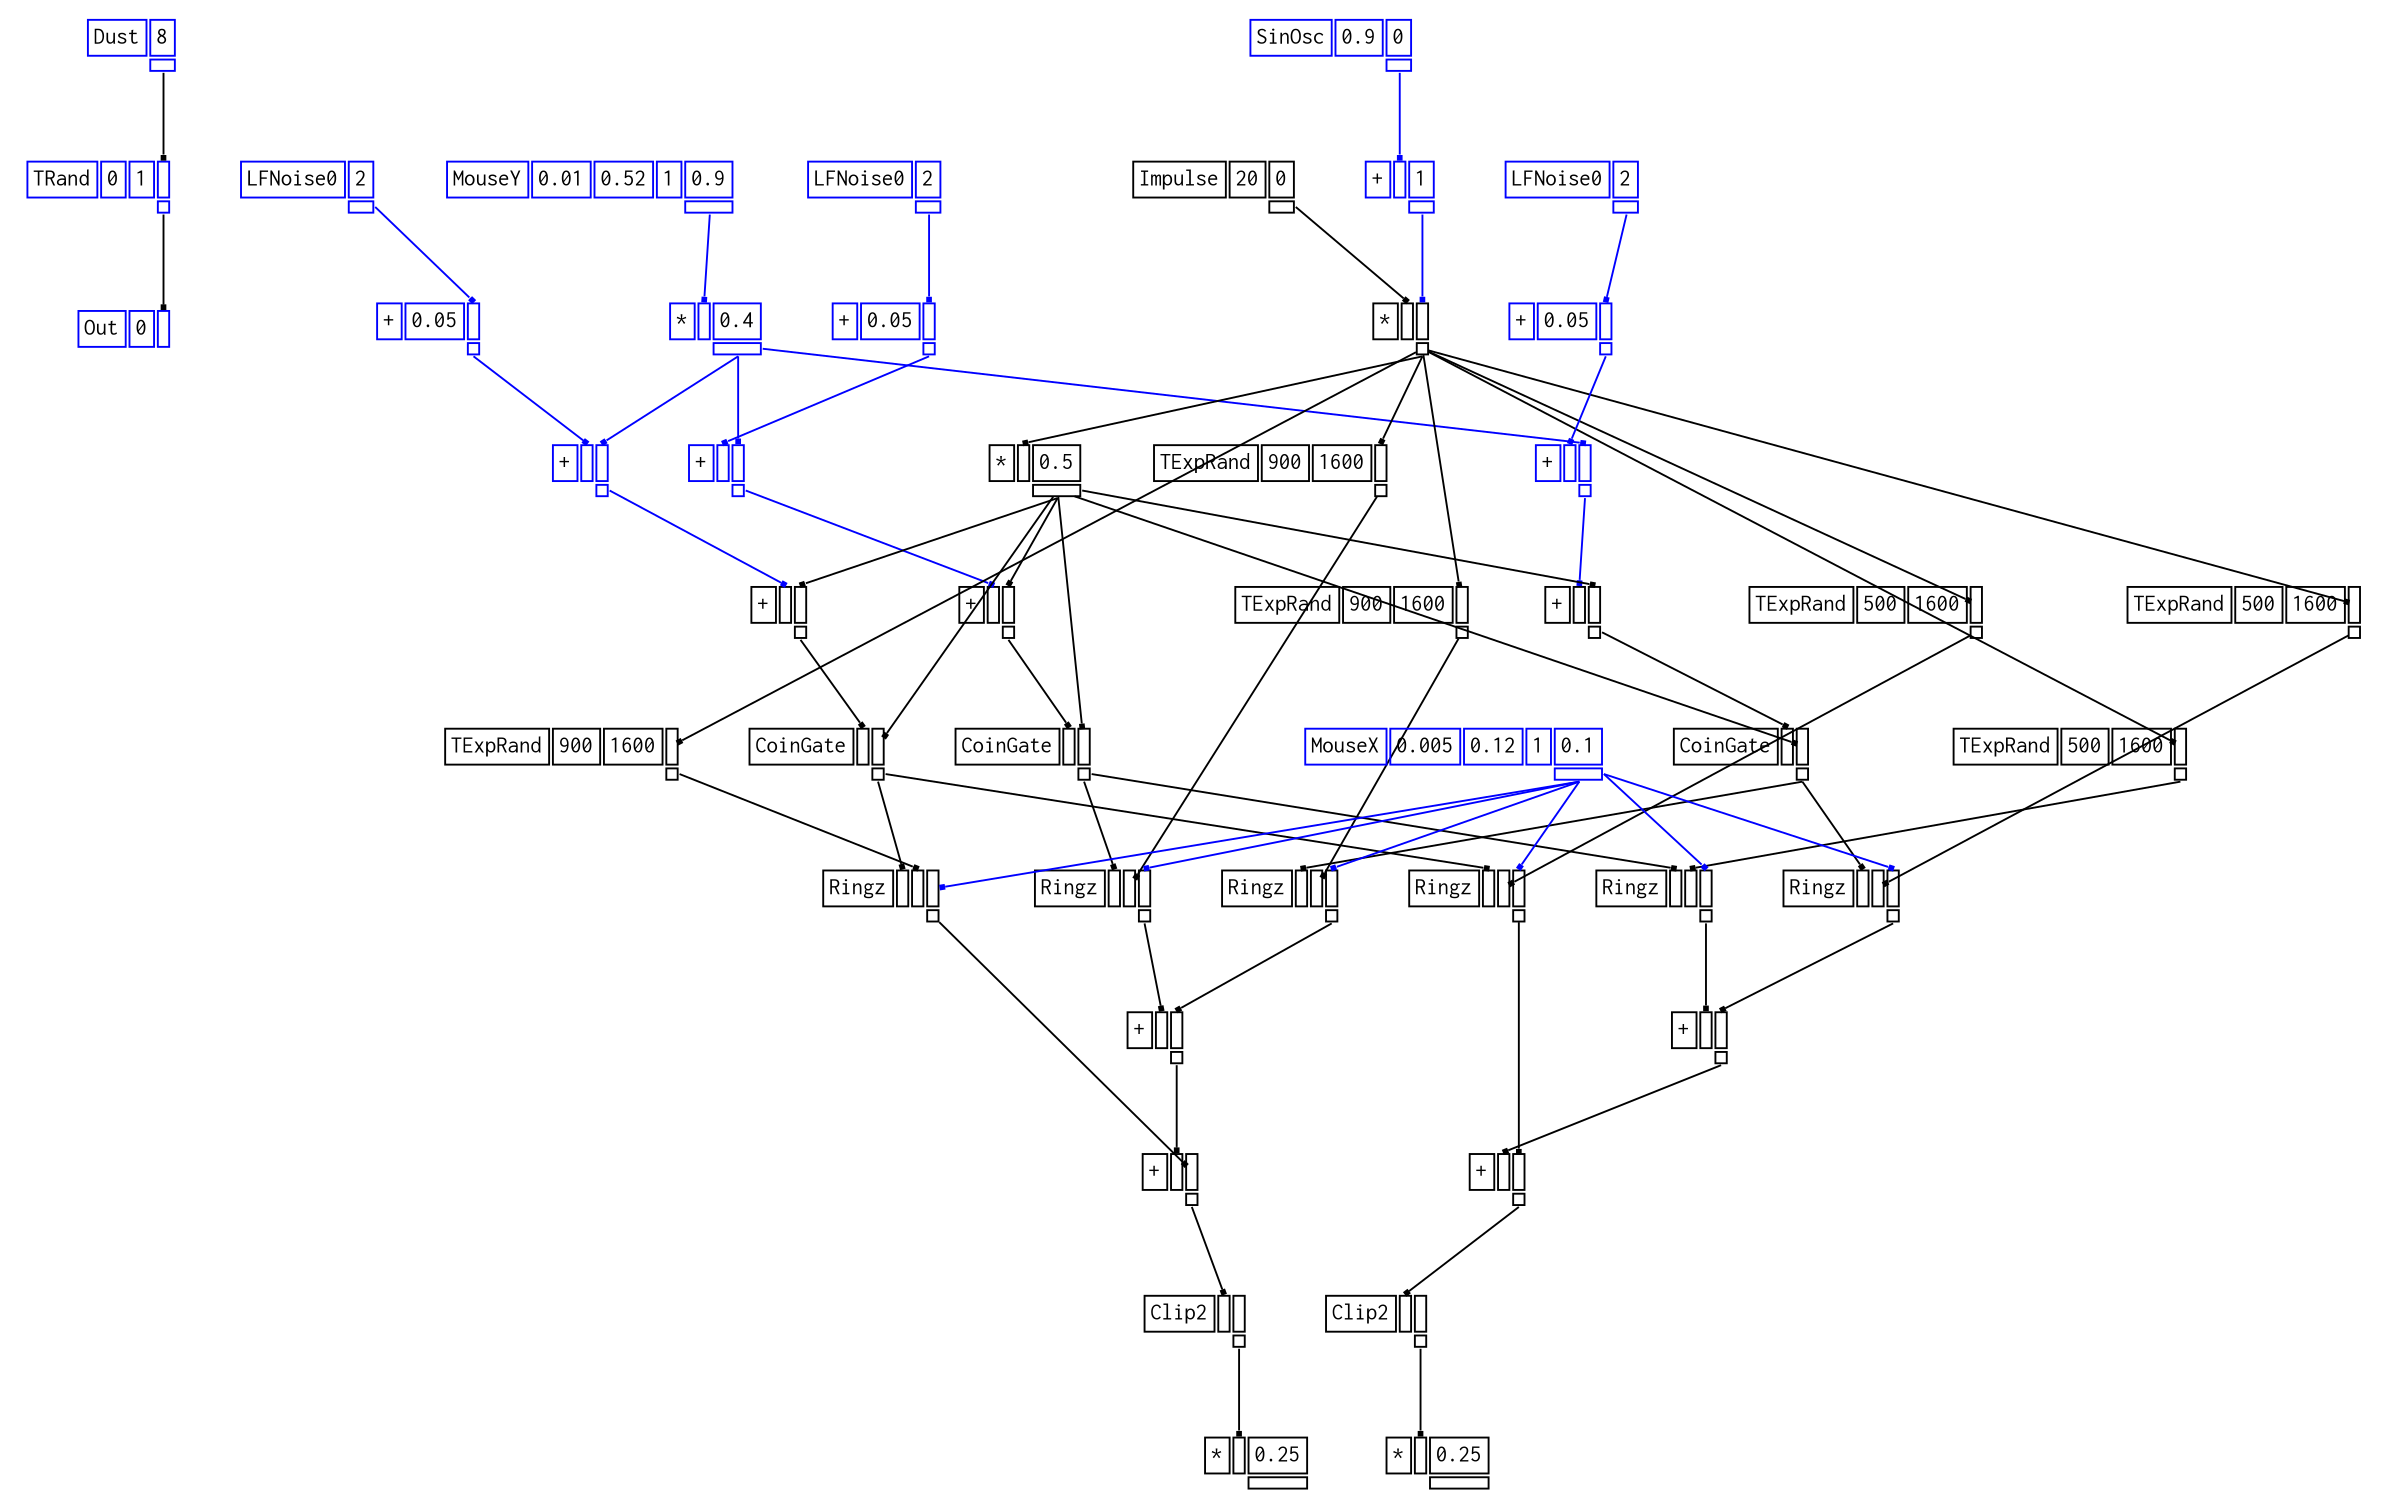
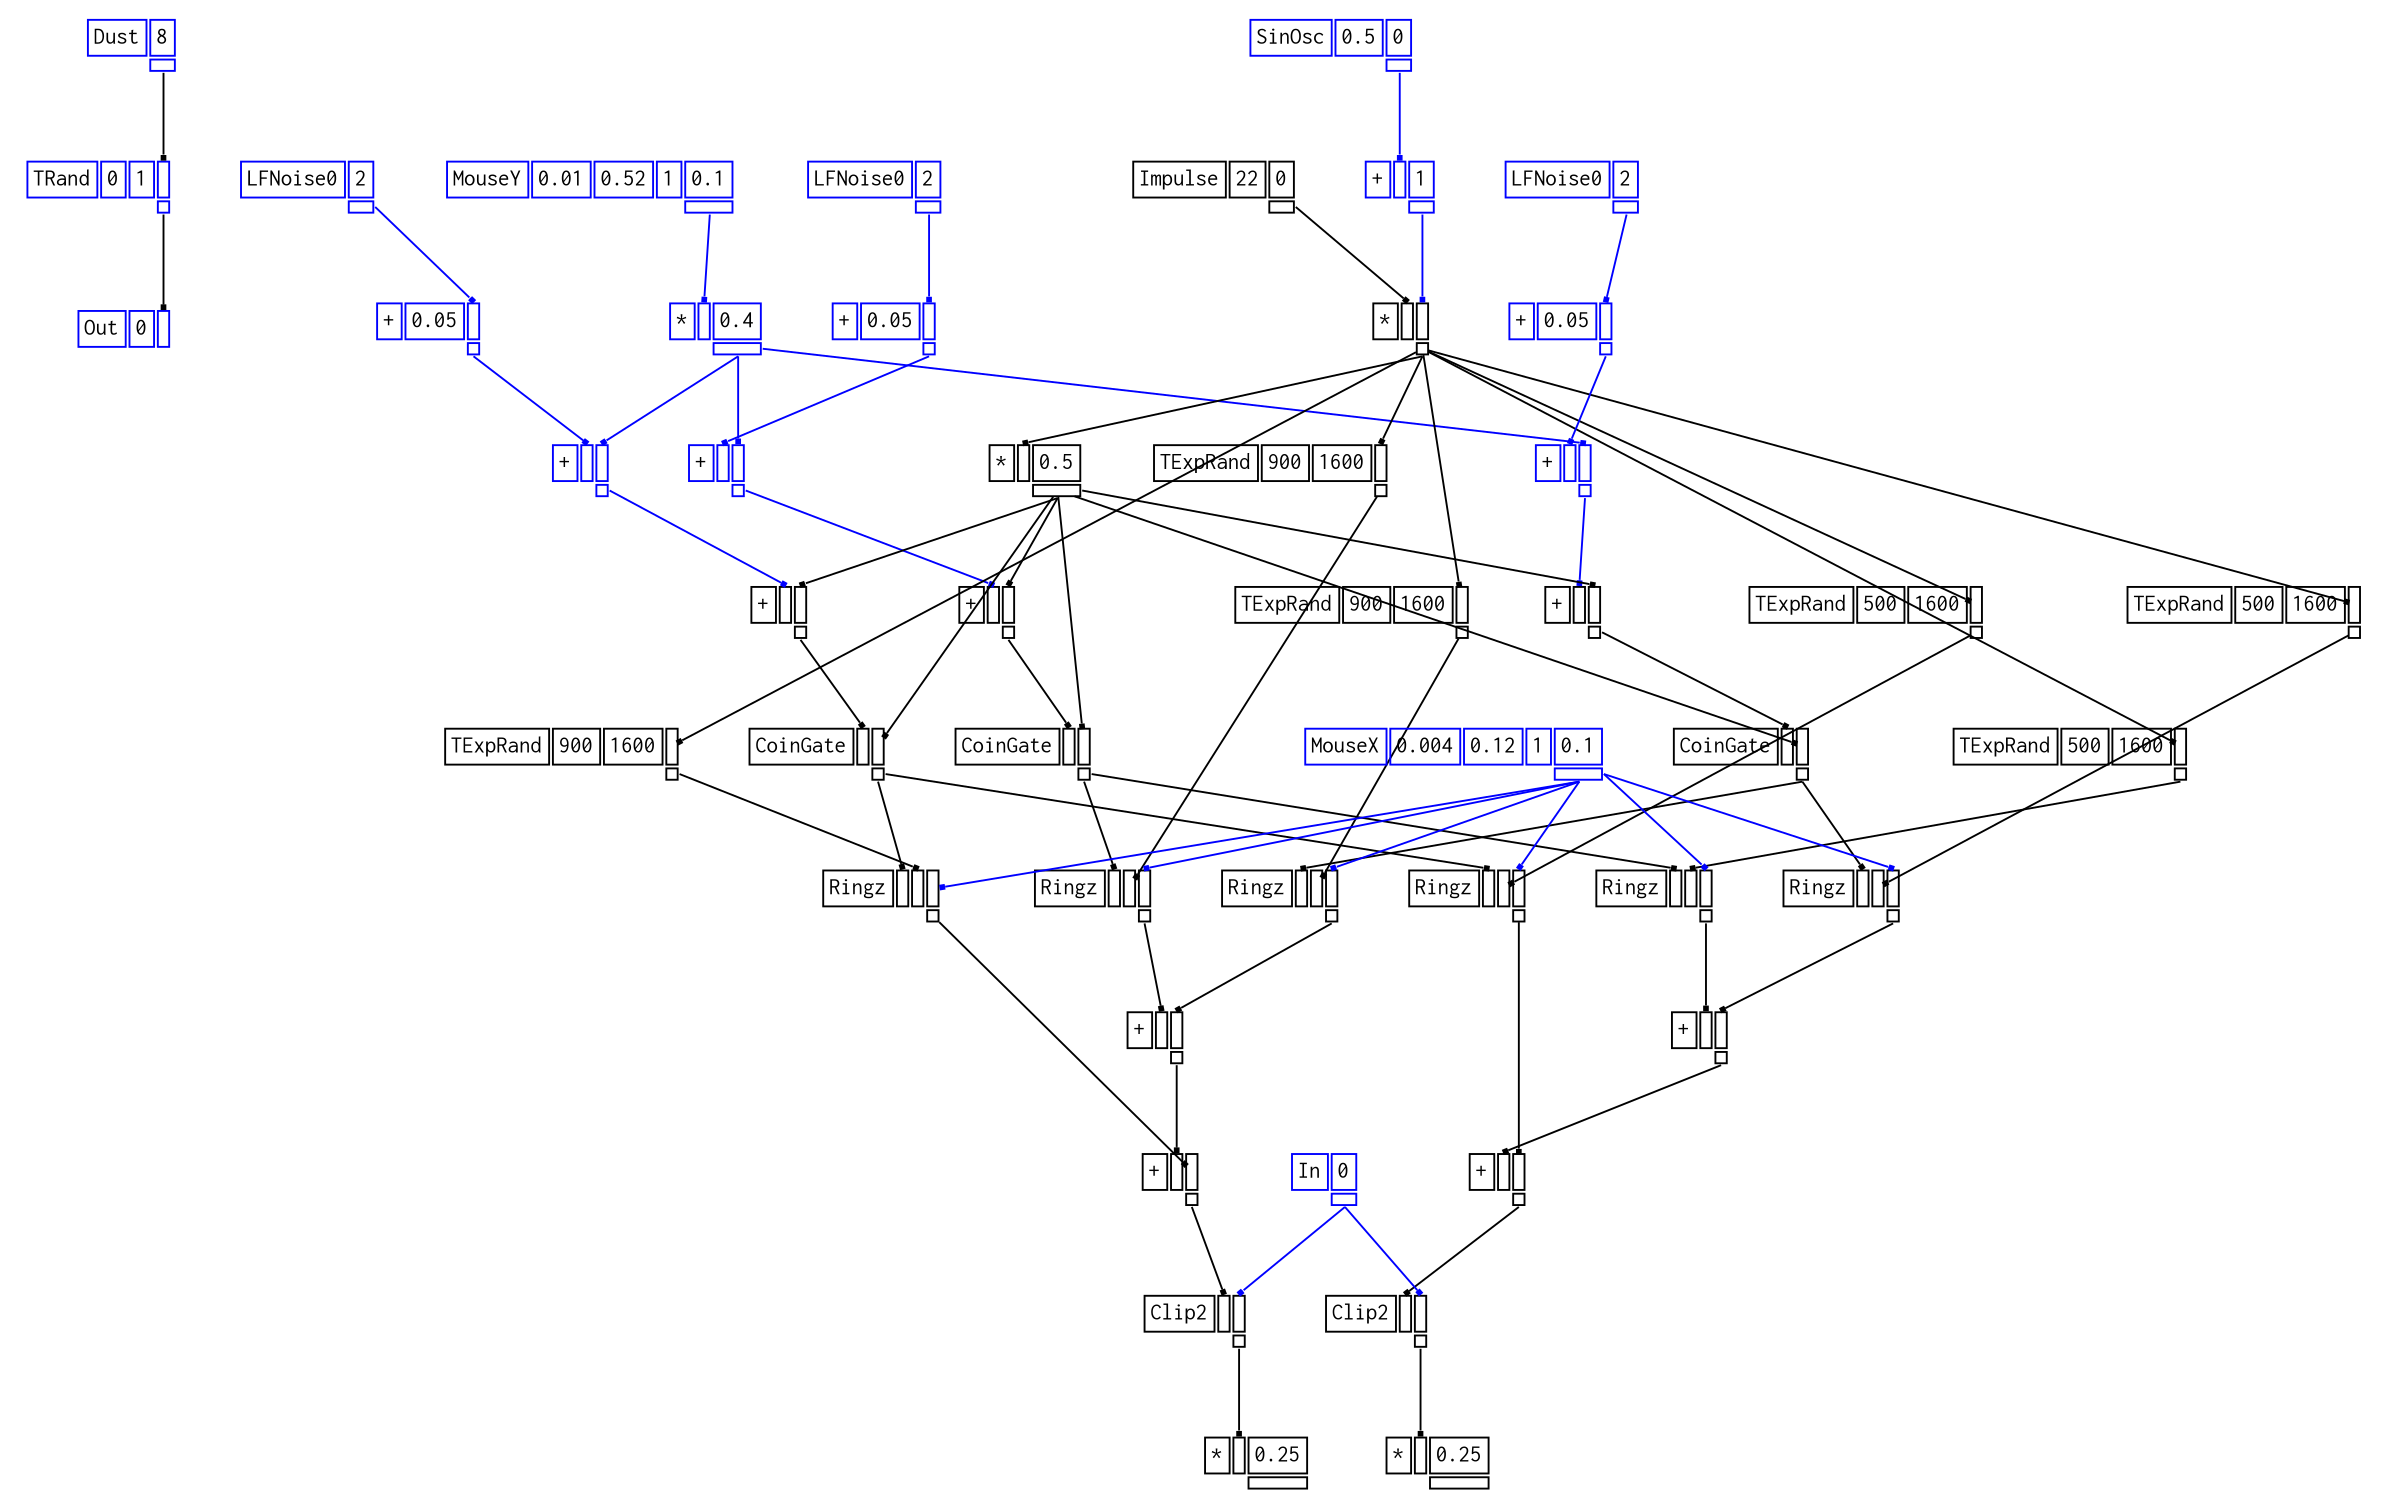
(1359, 37) -> (1359, 37)
(709, 179) -> (709, 179)
(1248, 179) -> (1248, 179)
(1425, 746) -> (1425, 746)
none -> (1324, 1179)
